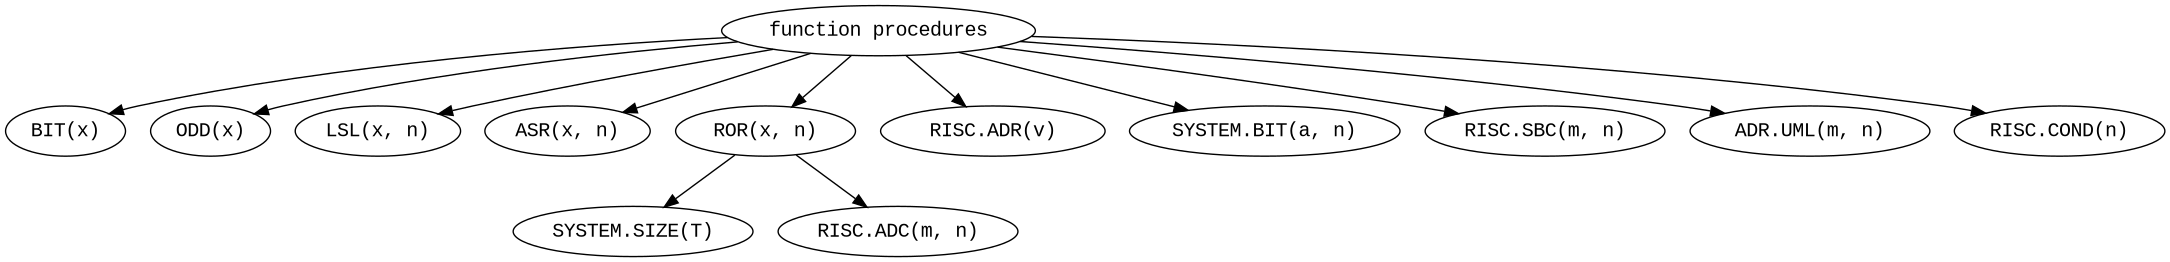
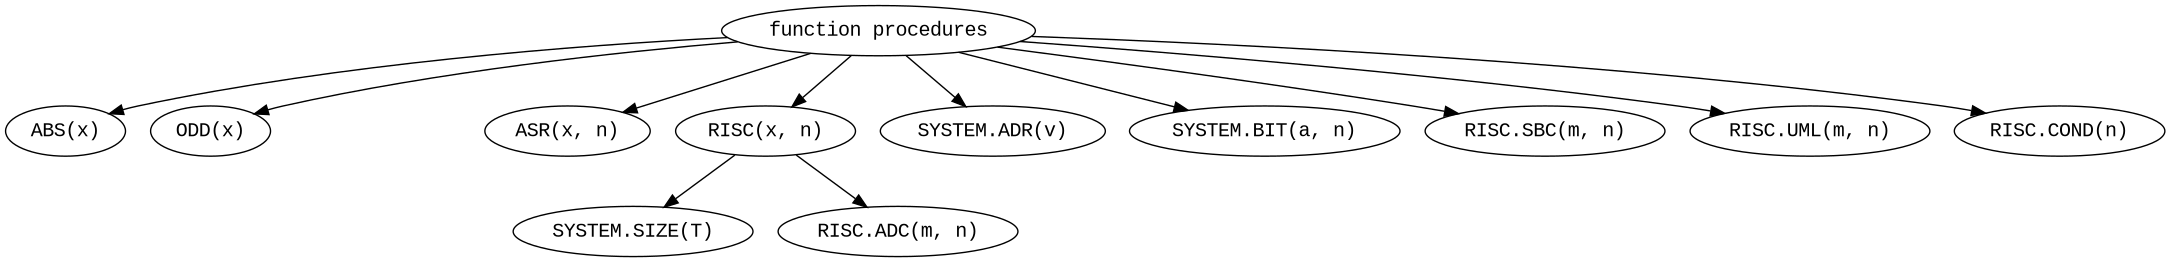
(66, 131) -> (66, 131)
(378, 131) -> none
(766, 131) -> (766, 131)
(993, 131) -> (993, 131)
(1810, 131) -> (1810, 131)
